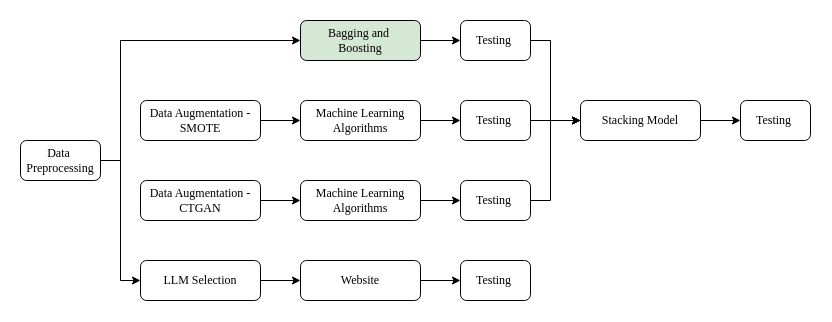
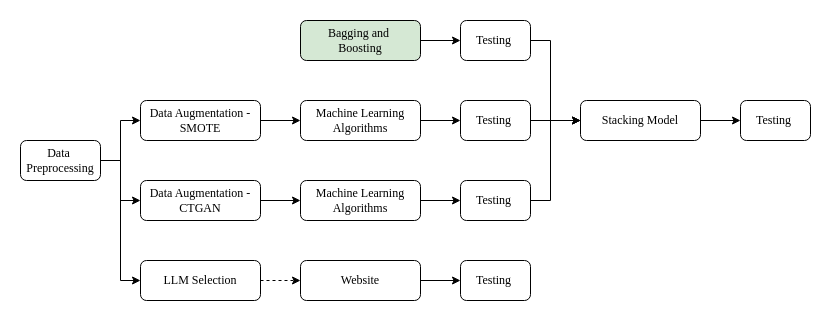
(168, 41) -> none
none -> (128, 121)
none -> (128, 201)
(277, 281) -> (277, 281)
